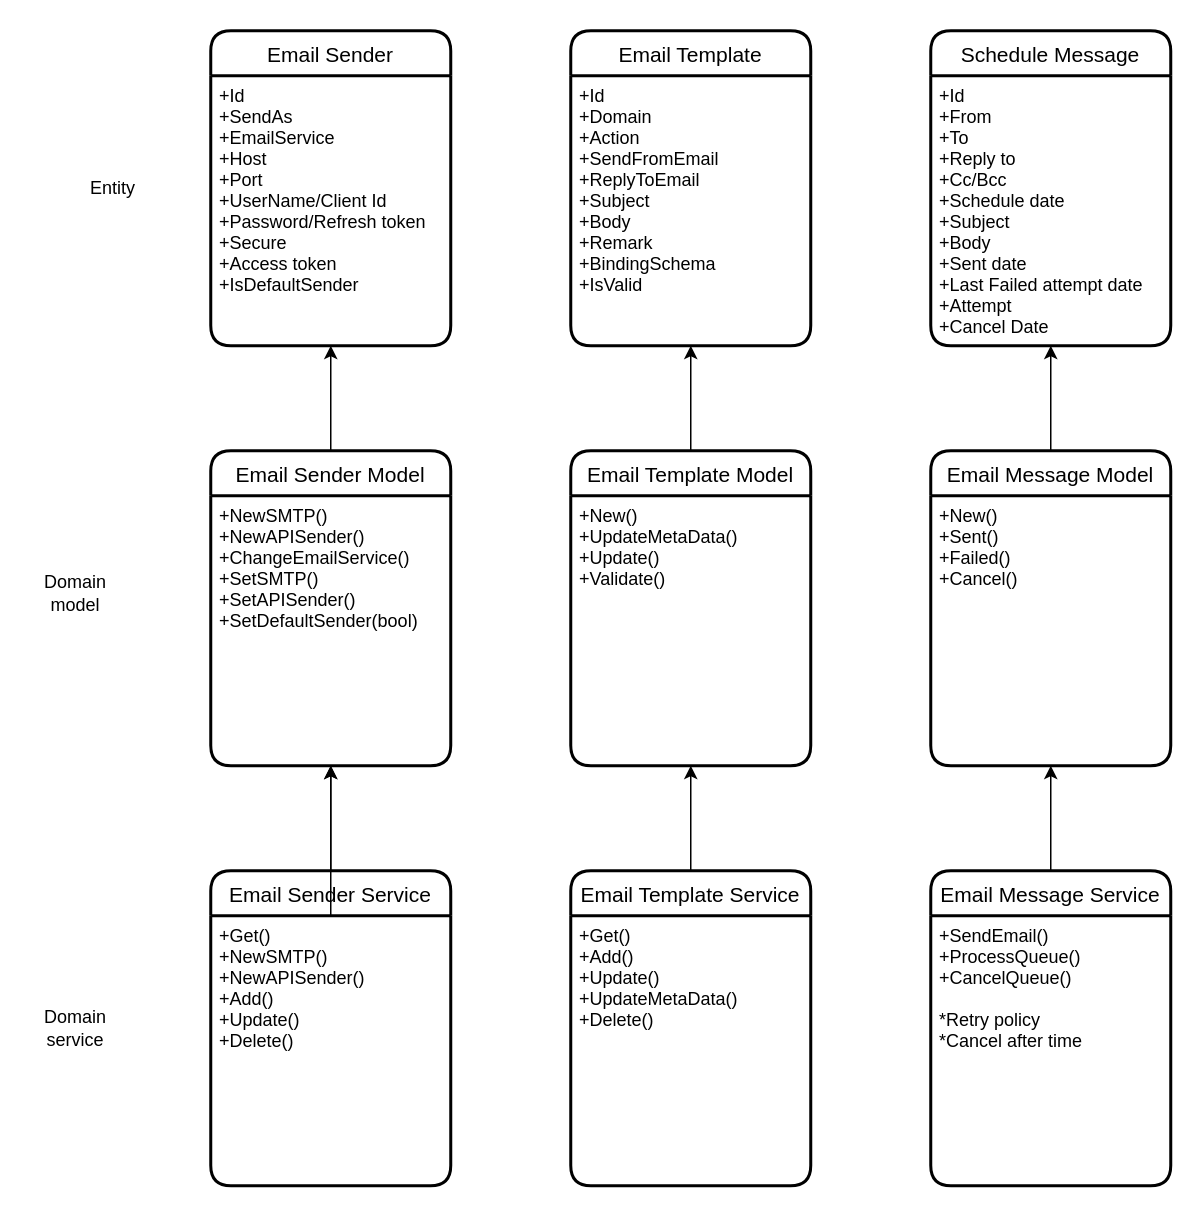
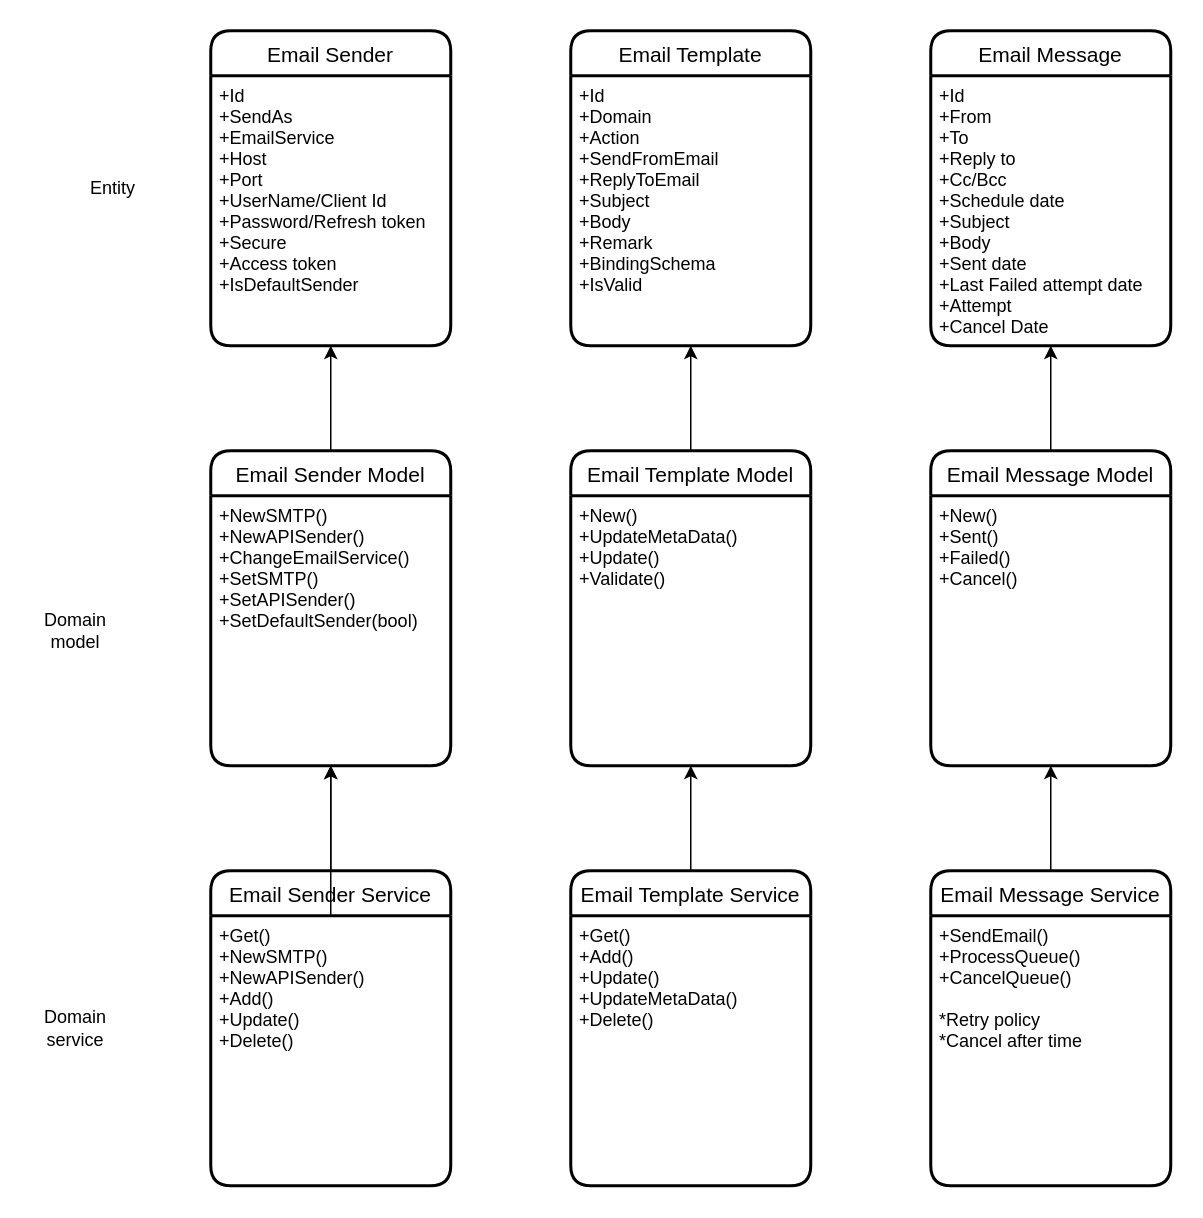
(1050, 55) -> (1050, 55)
(76, 593) -> (76, 631)
